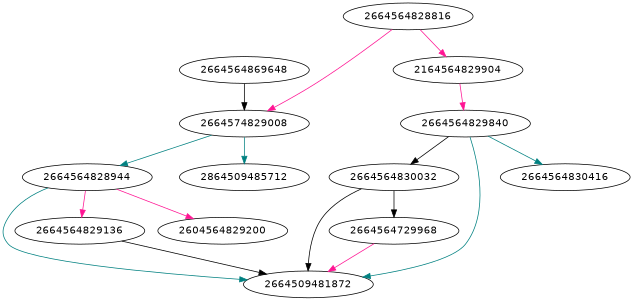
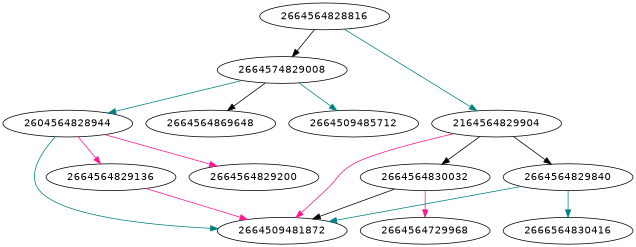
(431, 41) -> (407, 68)
(335, 71) -> (306, 40)
(244, 93) -> (249, 95)
(461, 93) -> (529, 148)
(433, 148) -> (464, 148)
(87, 177) -> (68, 124)
(244, 177) -> (354, 124)
(565, 177) -> (568, 231)
(394, 200) -> (425, 199)
(223, 231) -> (254, 177)
(354, 256) -> (369, 157)
(190, 257) -> (193, 203)
